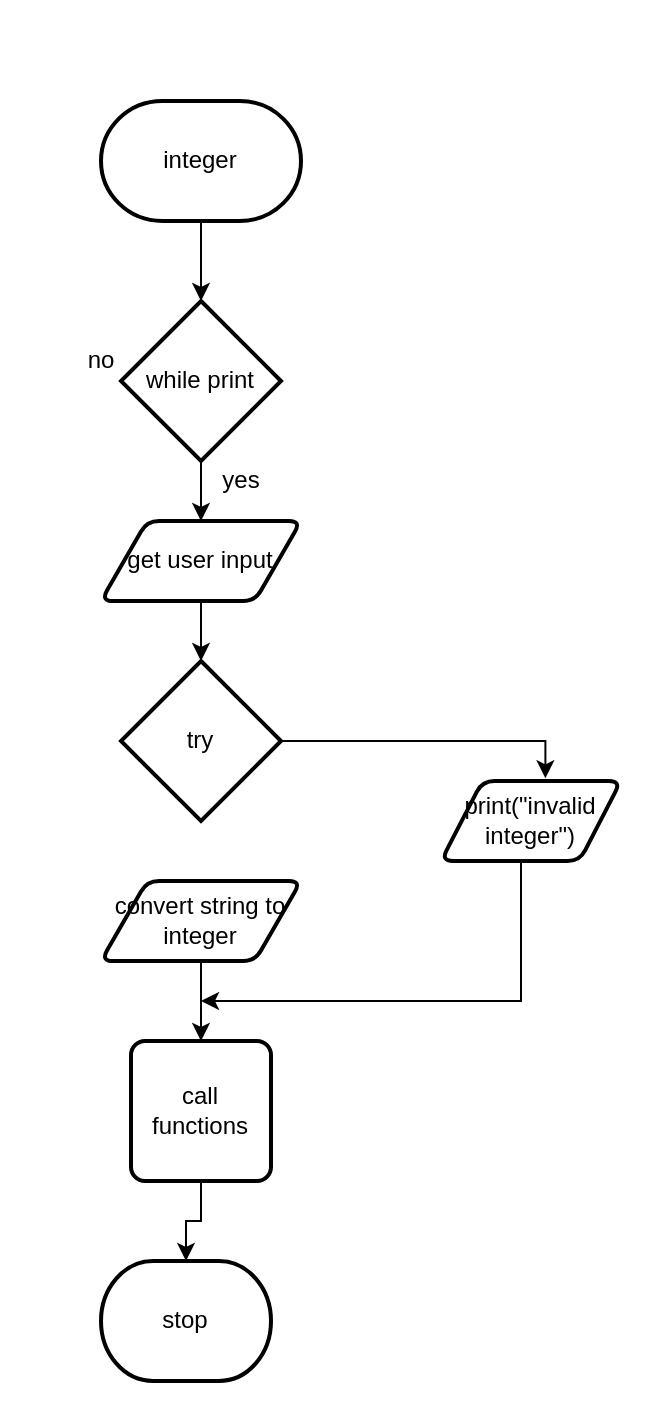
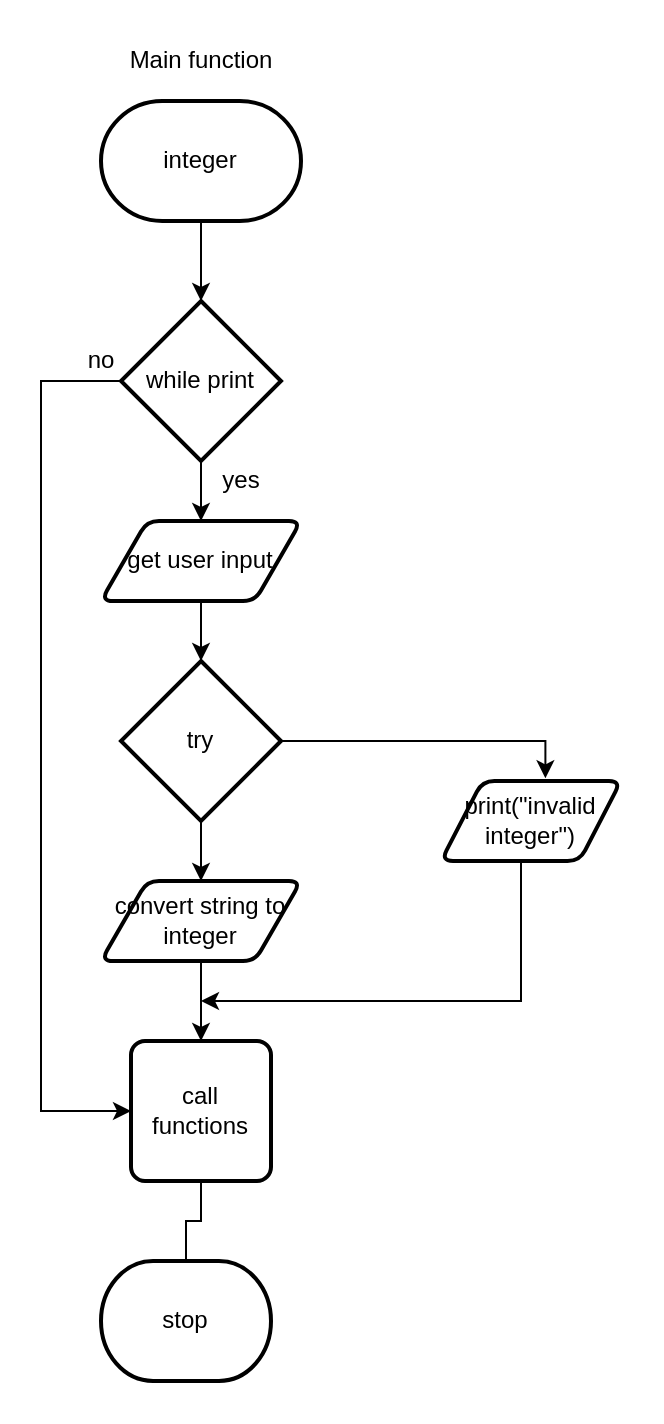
none -> (201, 61)
none -> (41, 745)
none -> (201, 844)
(186, 1246) -> (186, 1251)
